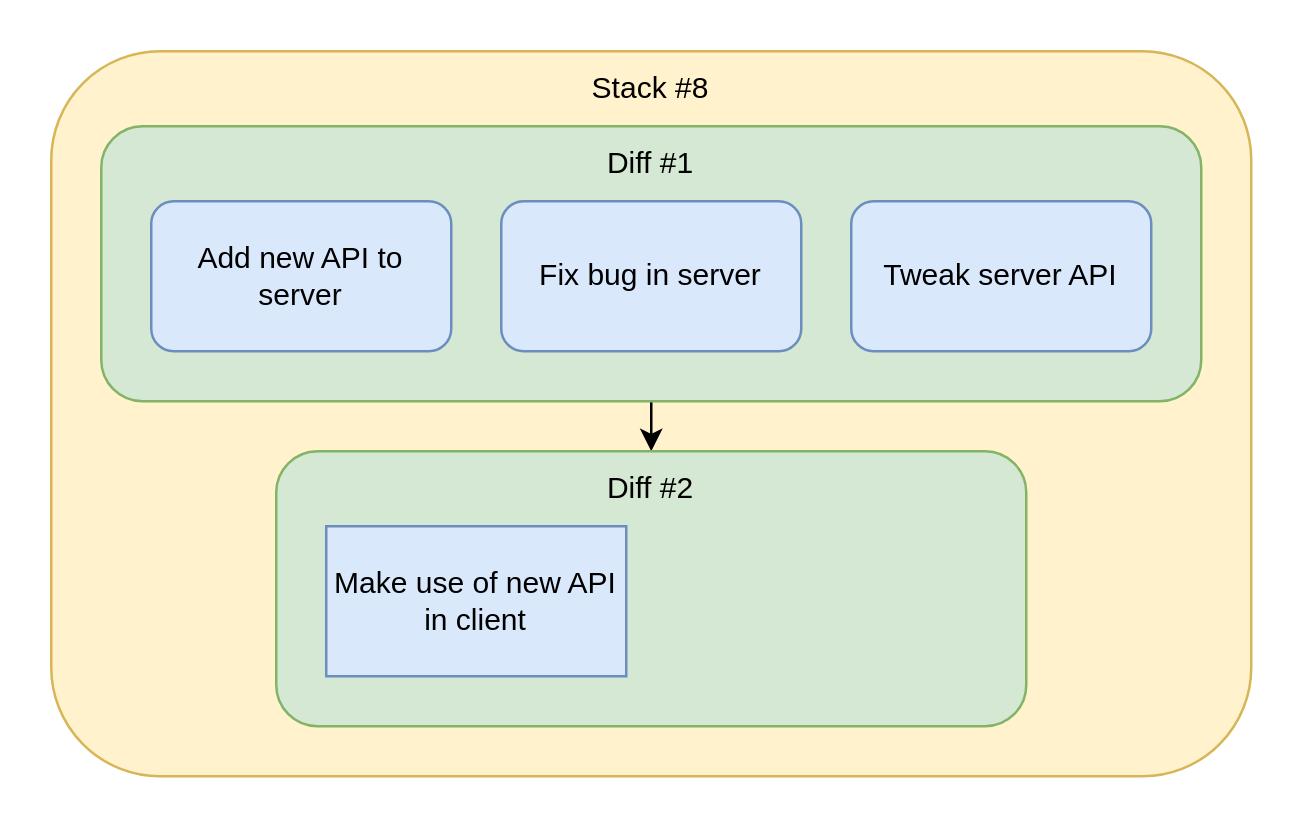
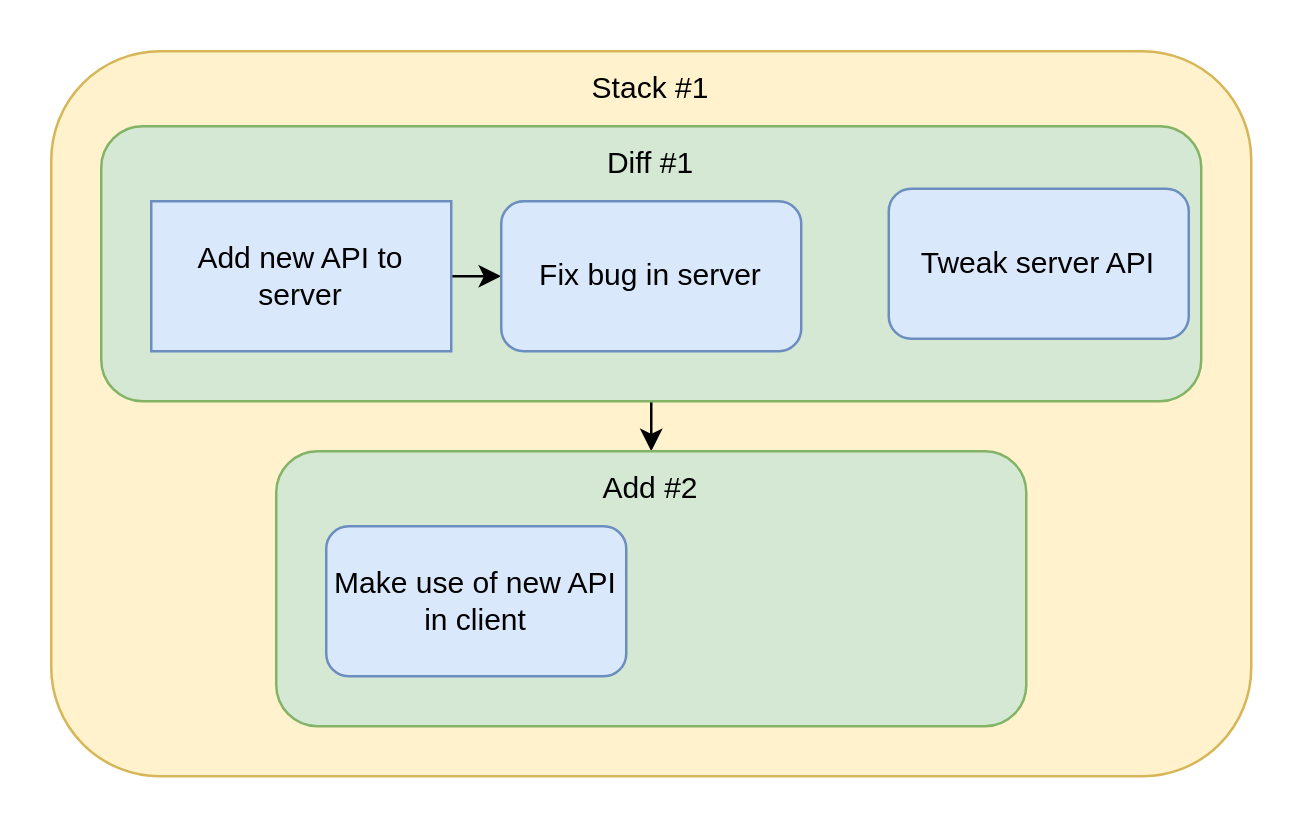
(651, 89) -> (651, 89)
(301, 276) -> (301, 276)
none -> (468, 276)
(1001, 276) -> (1039, 264)
(651, 489) -> (651, 489)
(476, 601) -> (476, 601)
